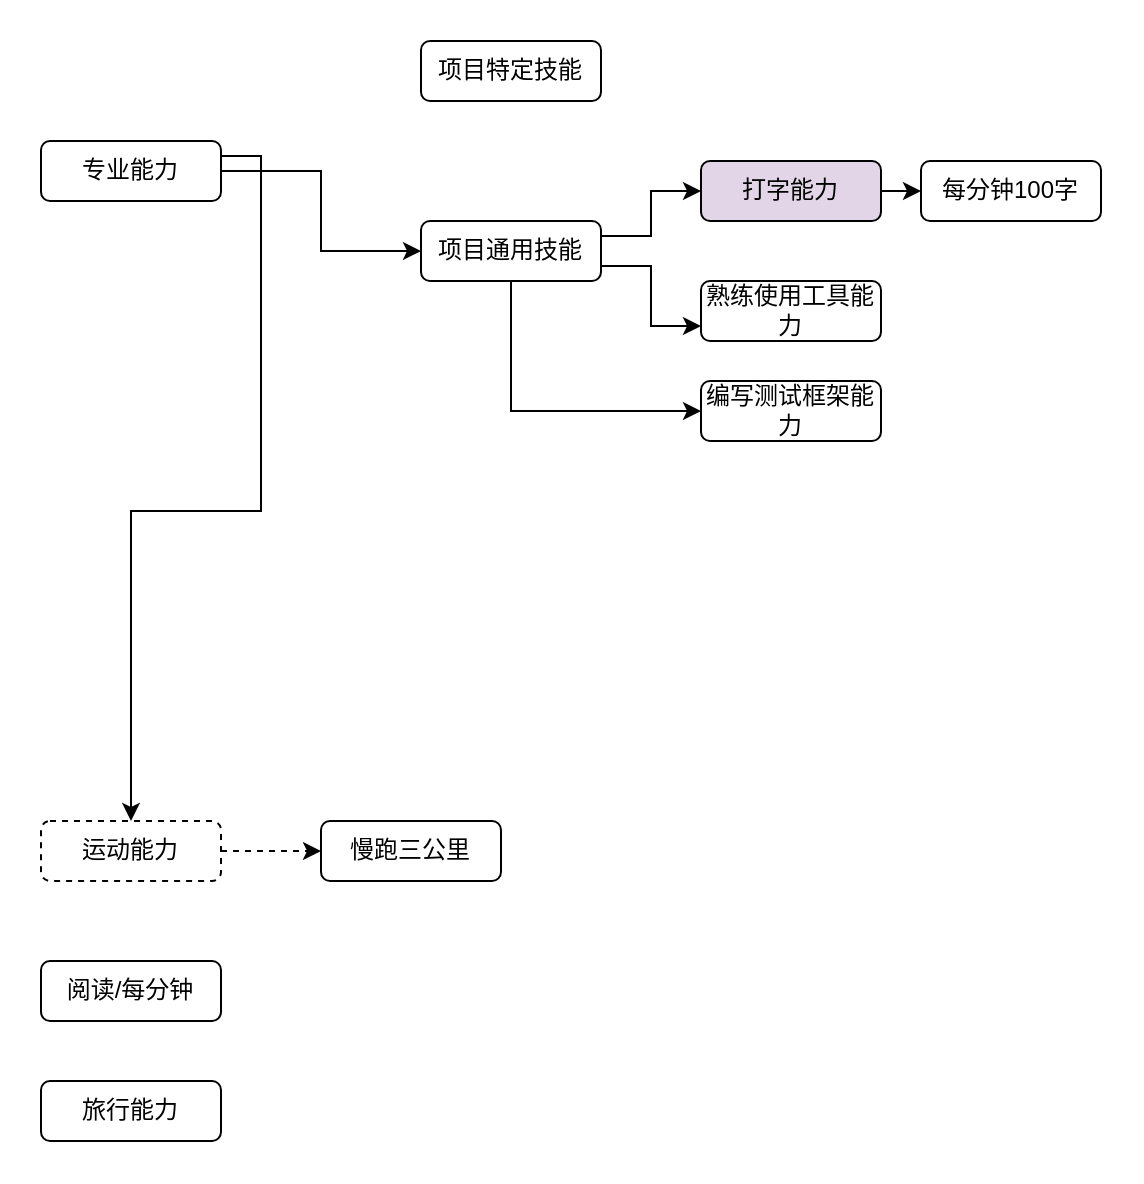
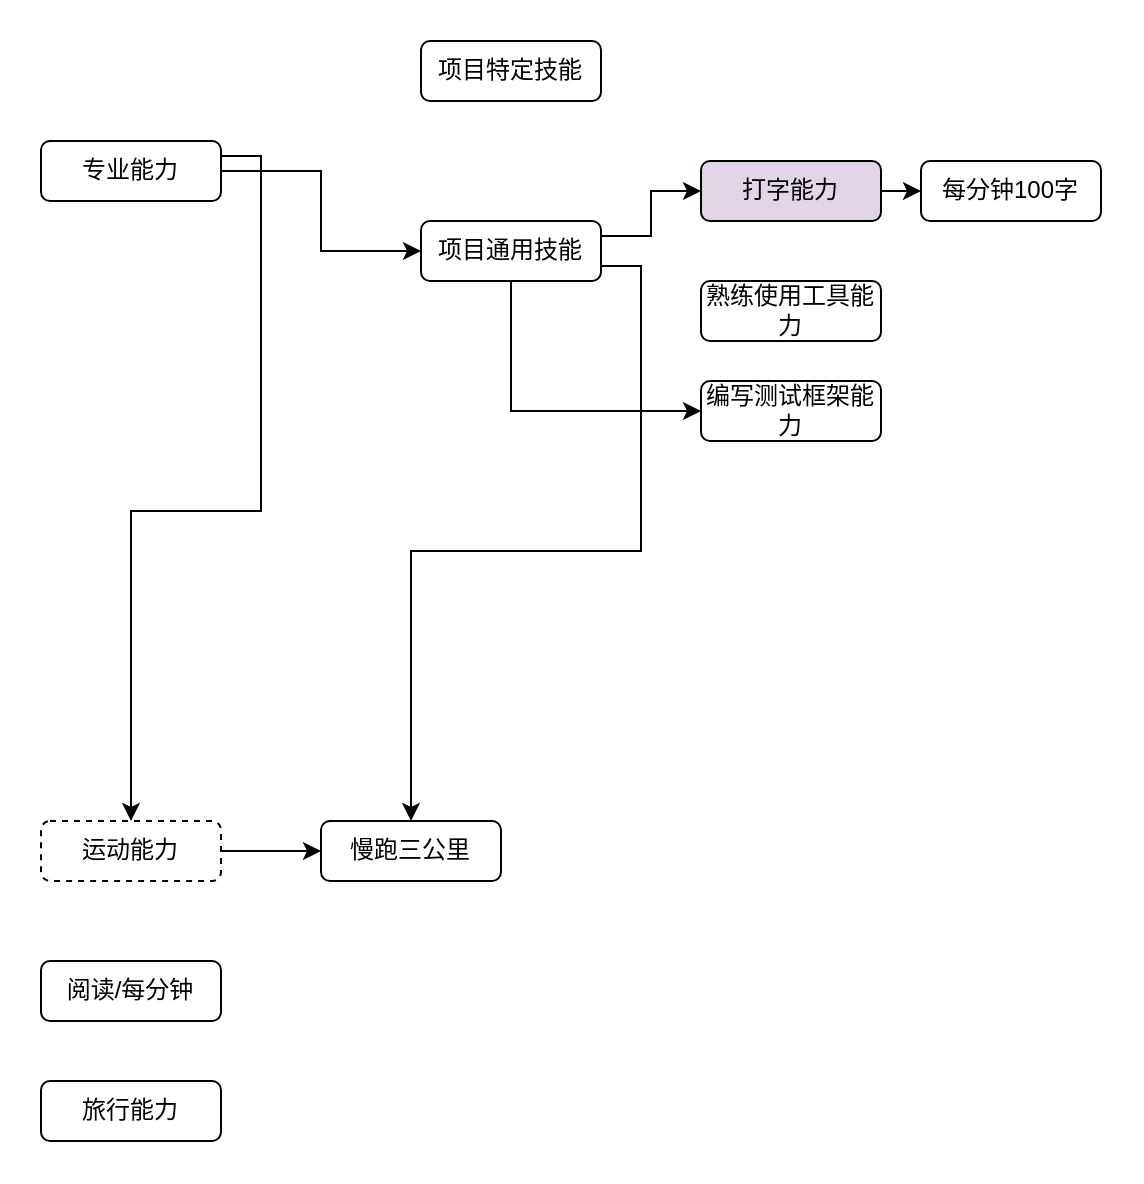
(651, 308) -> (542, 551)
(265, 851) -> (265, 851)
